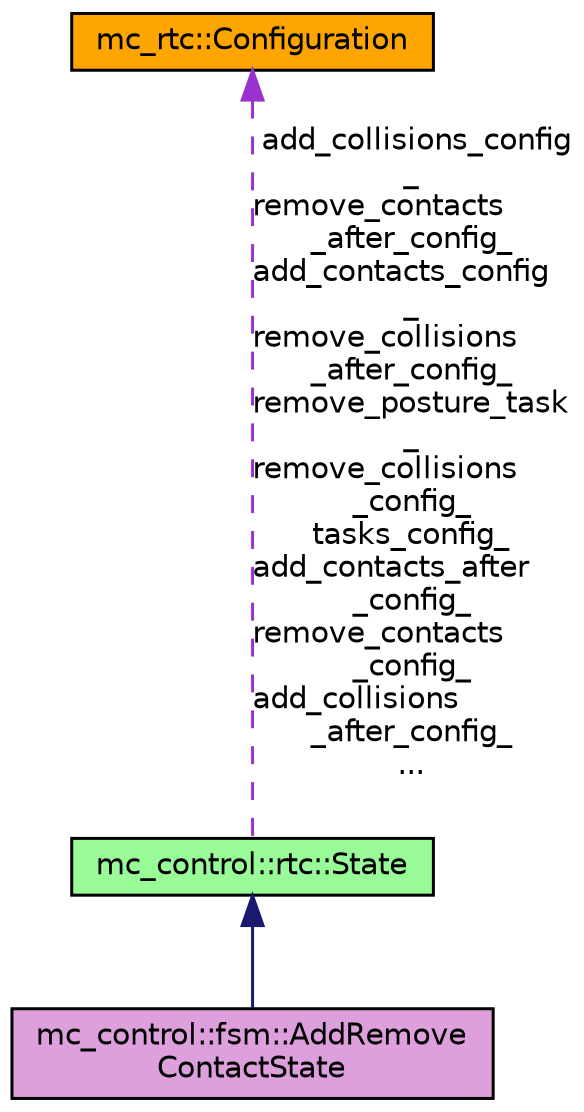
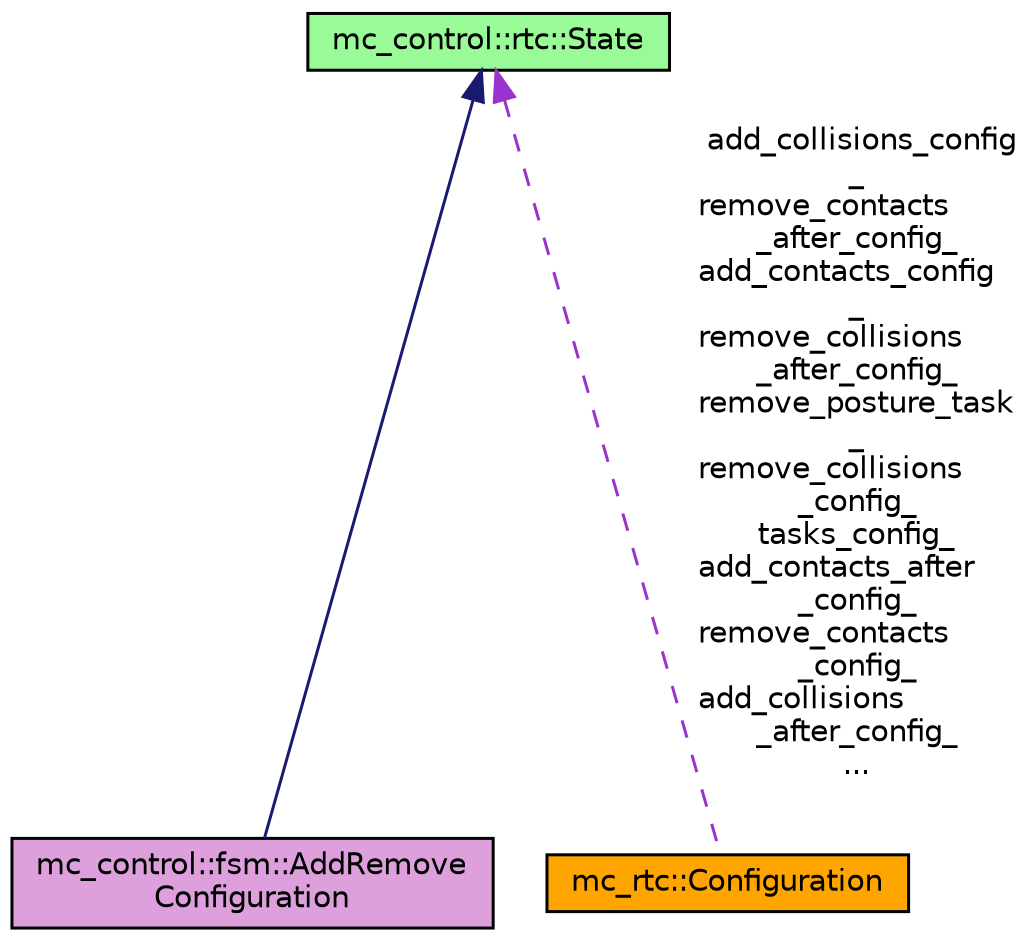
(253, 469) -> (612, 477)
(253, 1054) -> (253, 883)
